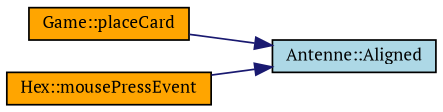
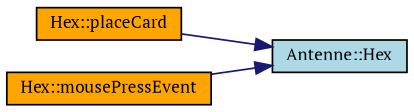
(109, 24) -> (109, 24)
(354, 56) -> (340, 56)
